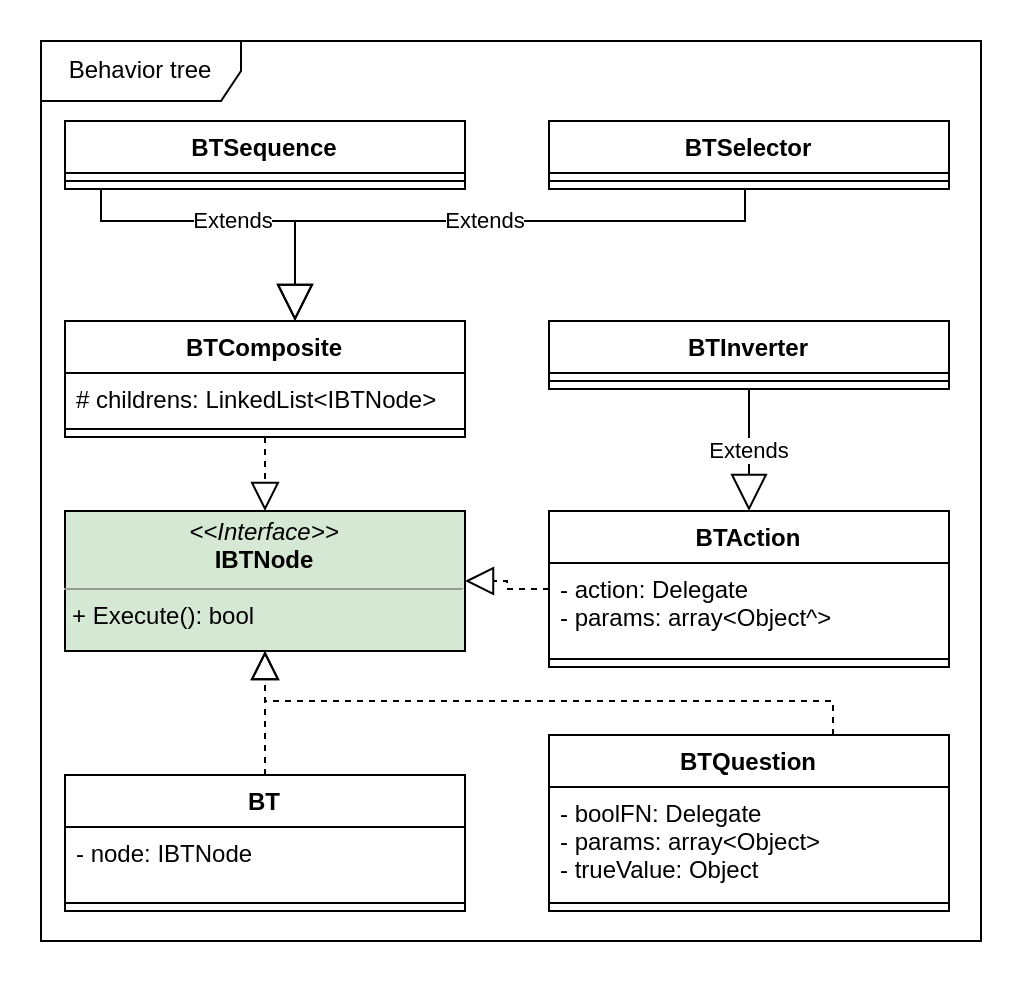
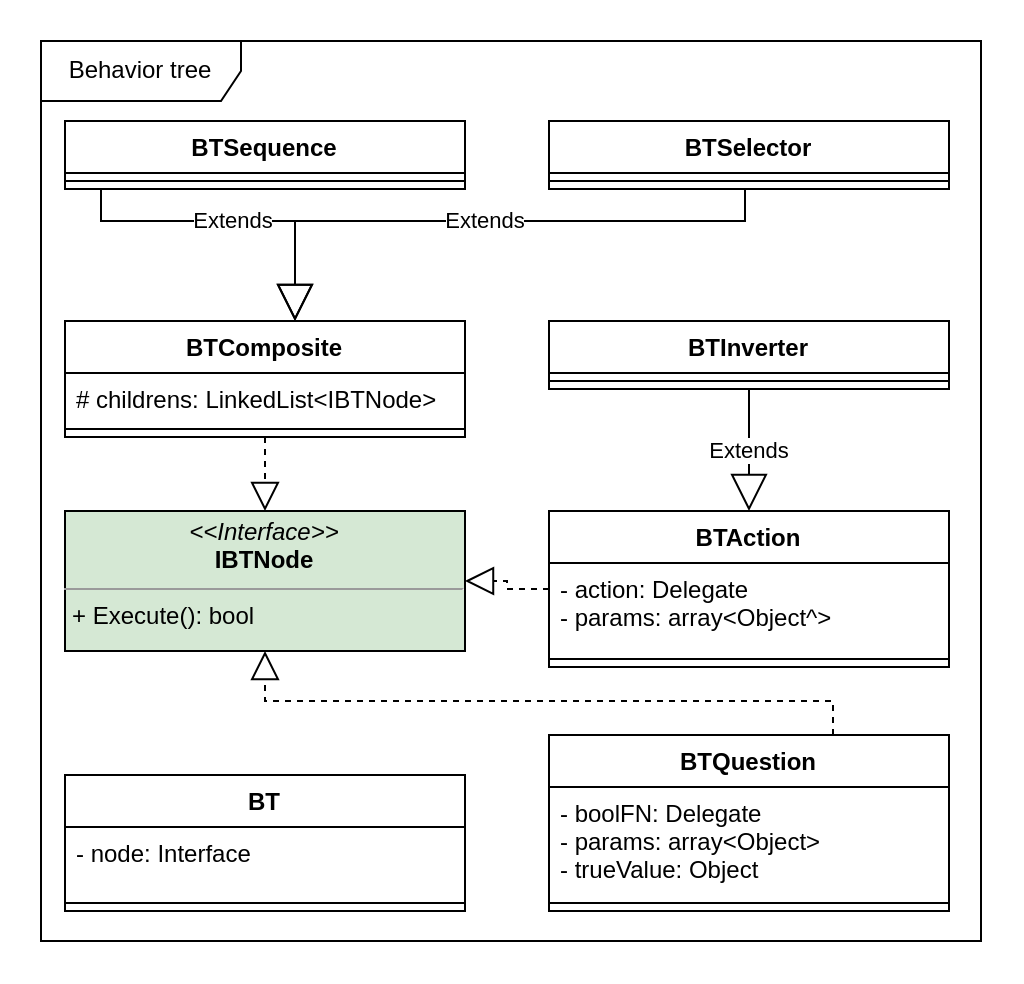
(265, 740) -> none
(171, 854) -> (184, 854)
